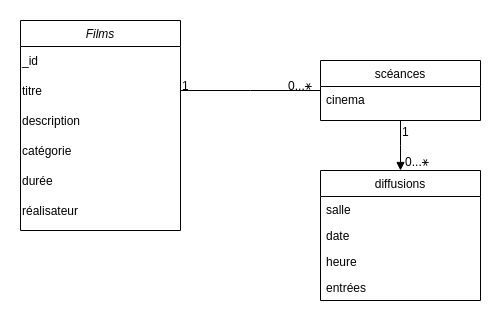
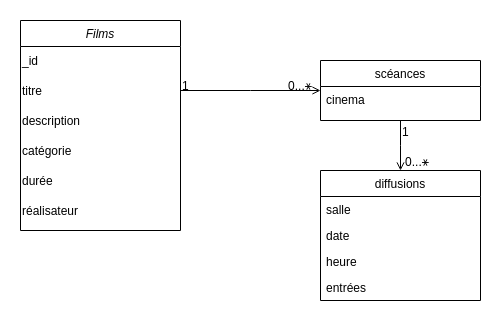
(315, 91) -> (315, 91)
(401, 161) -> (401, 163)
